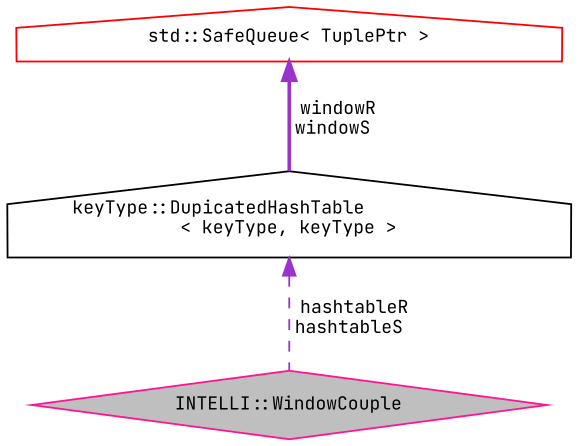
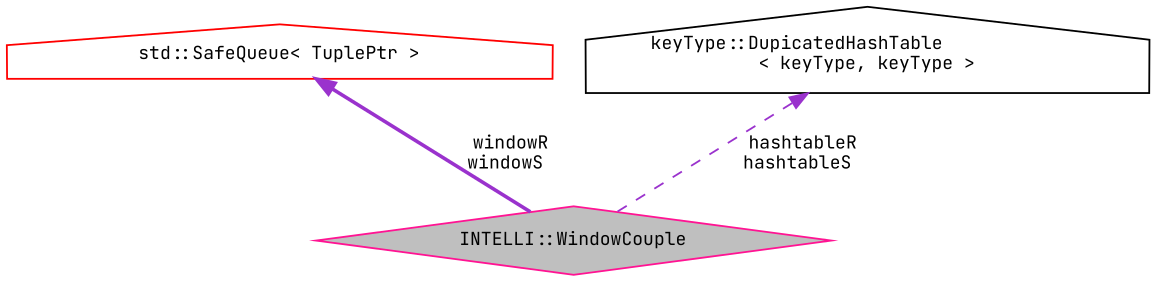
(289, 126) -> (431, 150)
